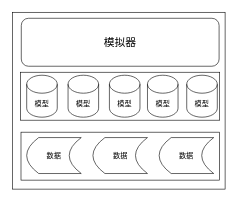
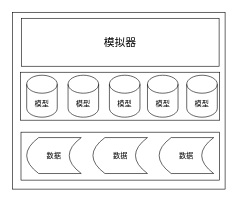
(120, 42) -> (120, 42)
